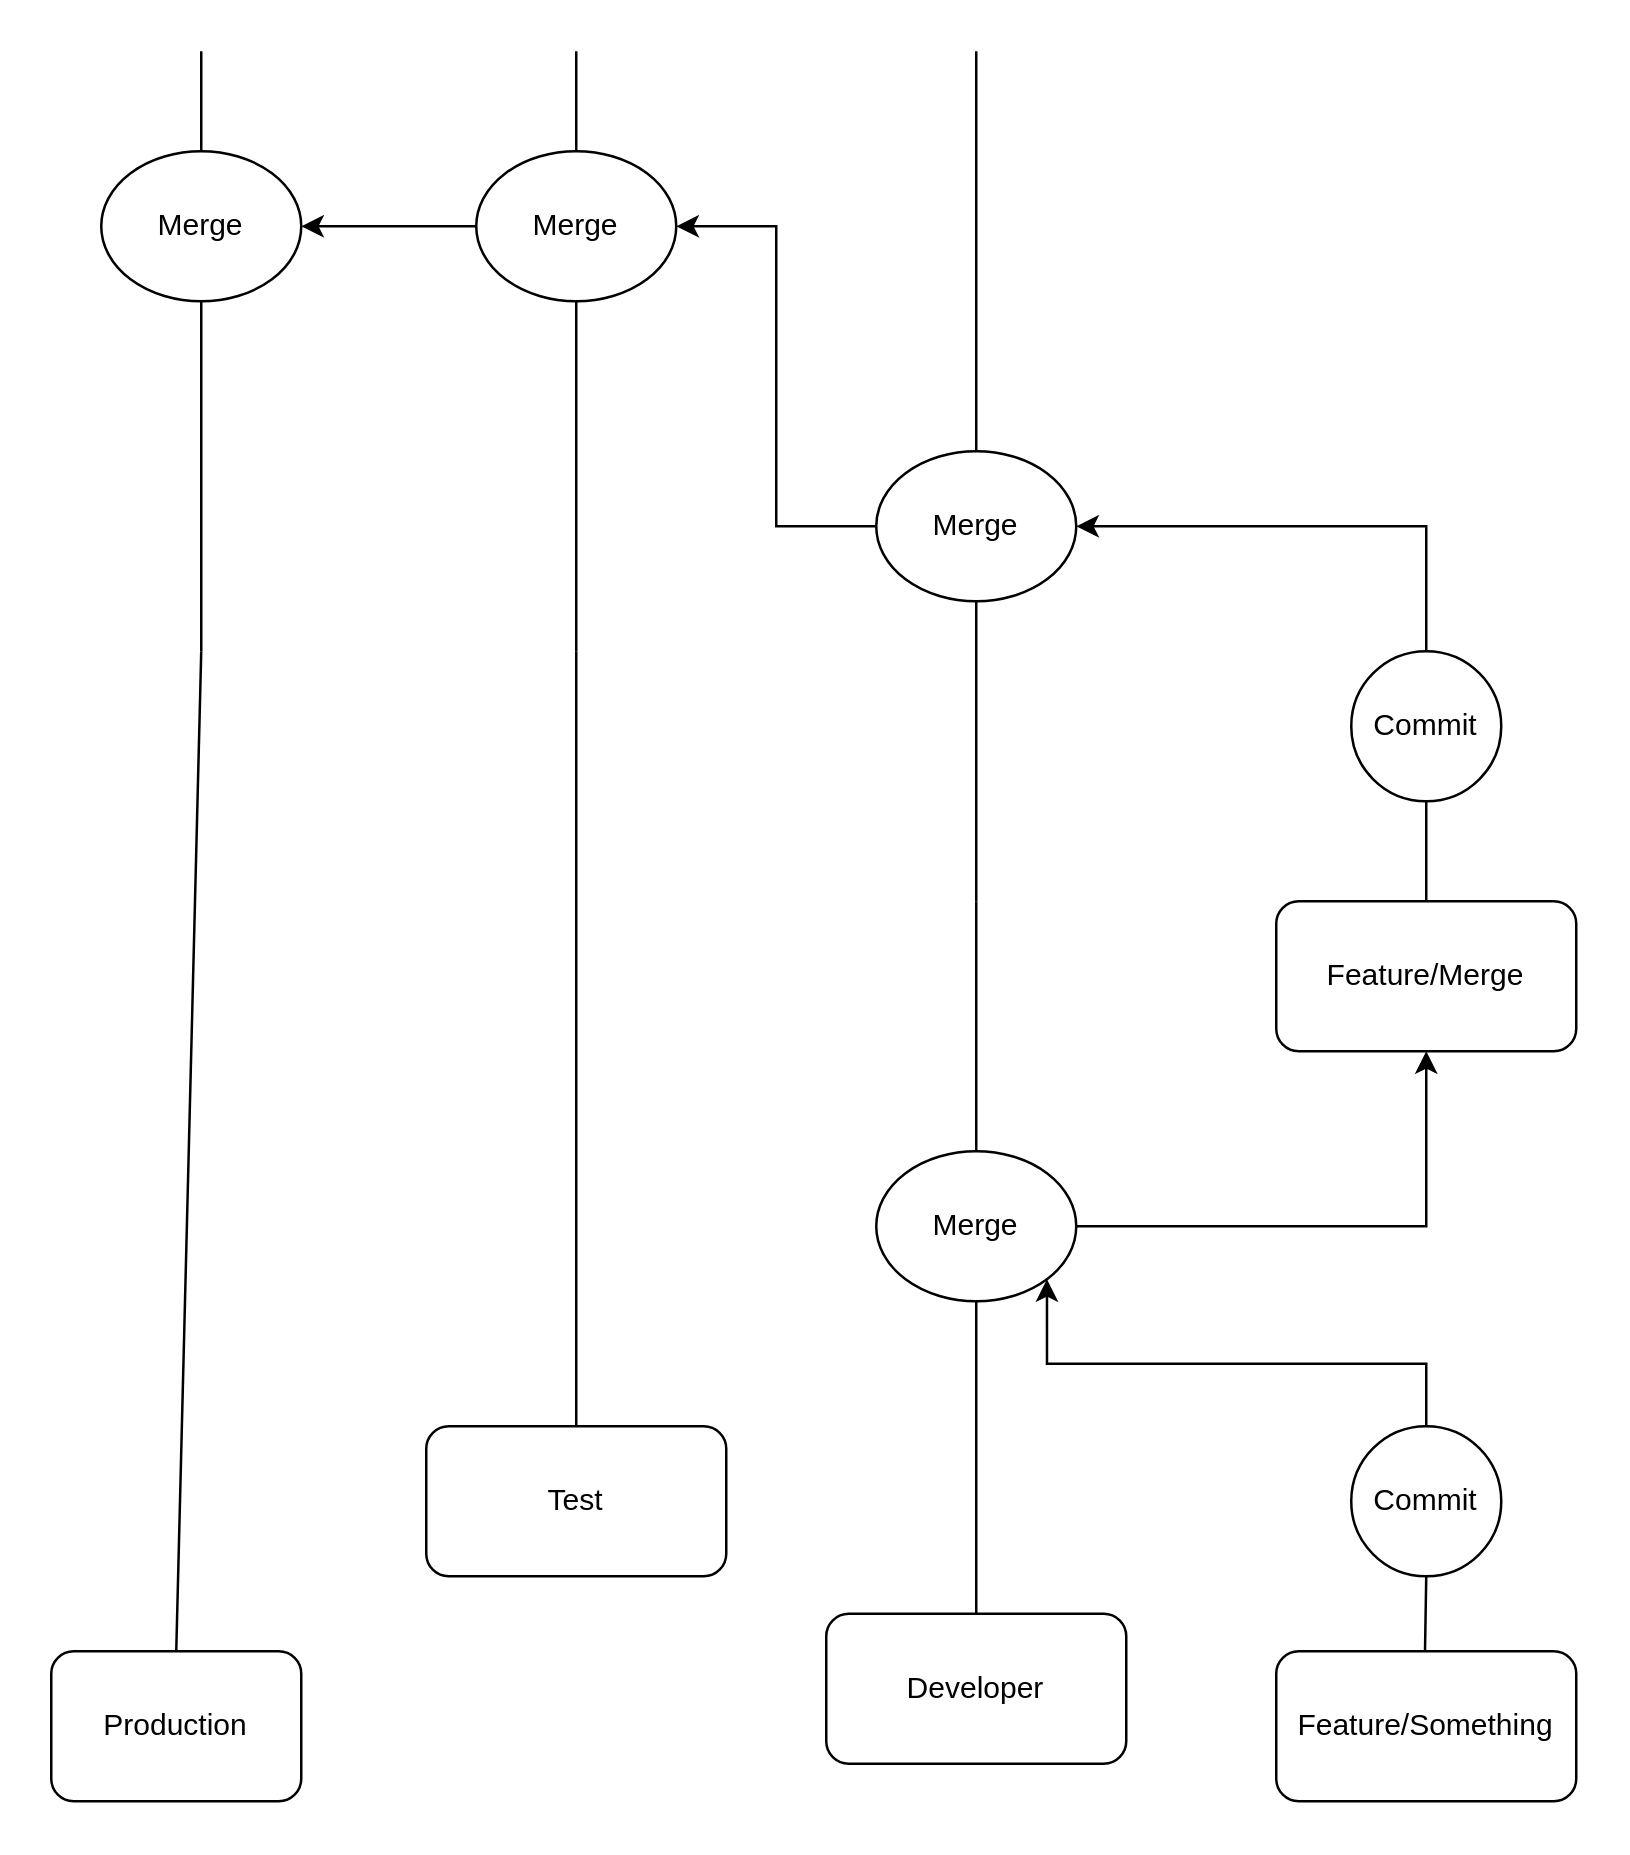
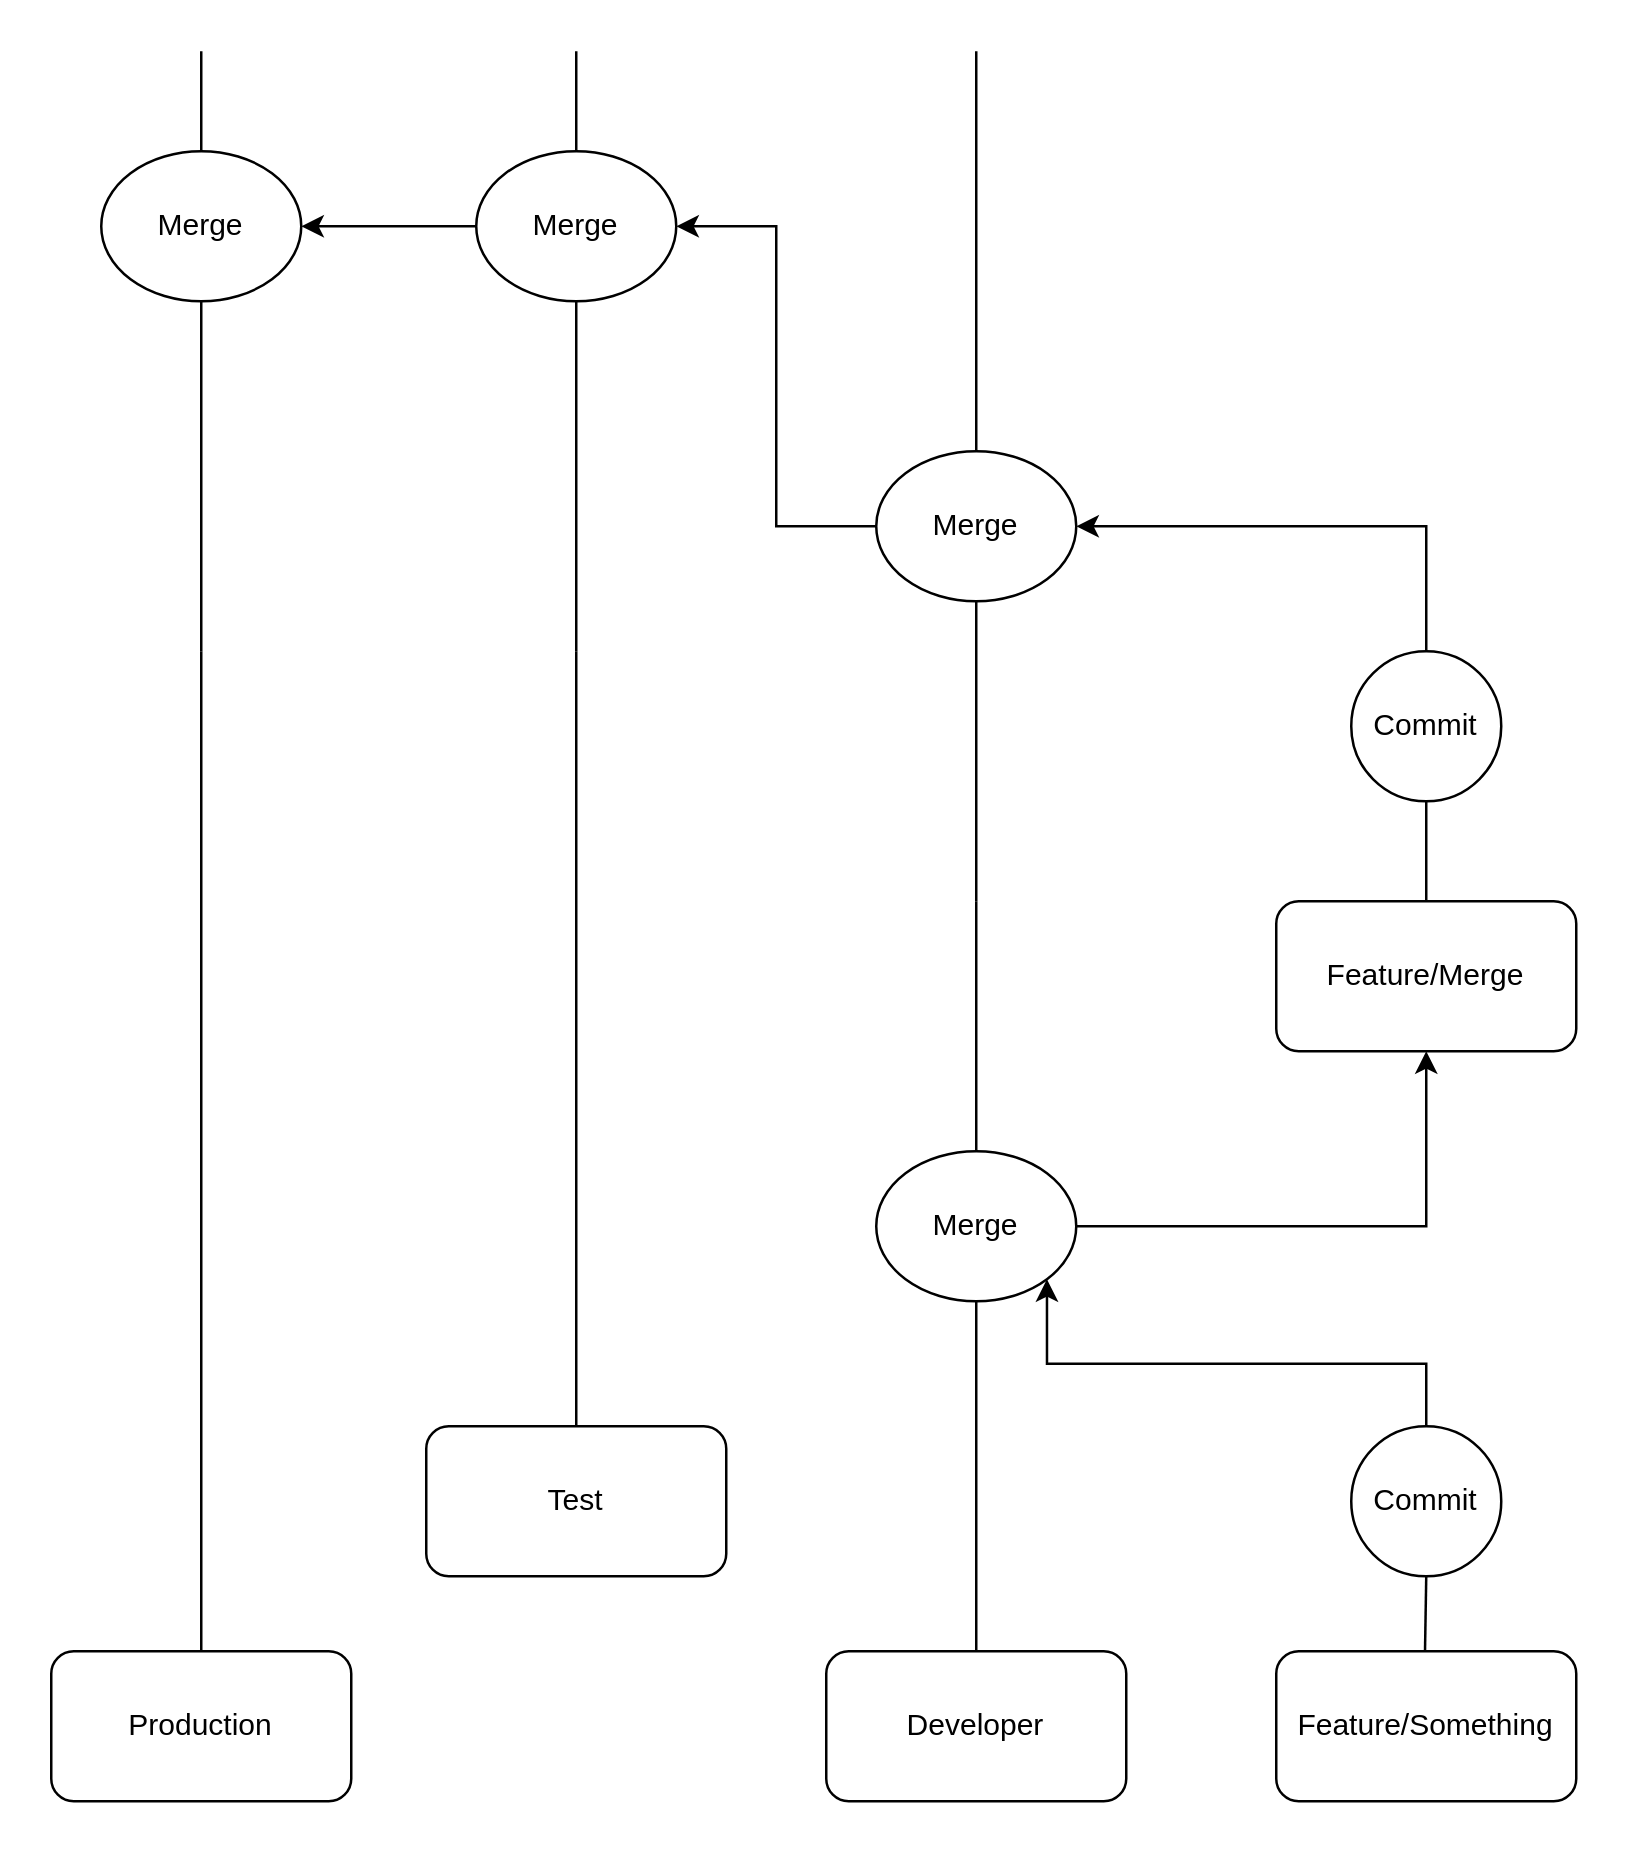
(976, 1689) -> (976, 1726)
(176, 1726) -> (201, 1726)
